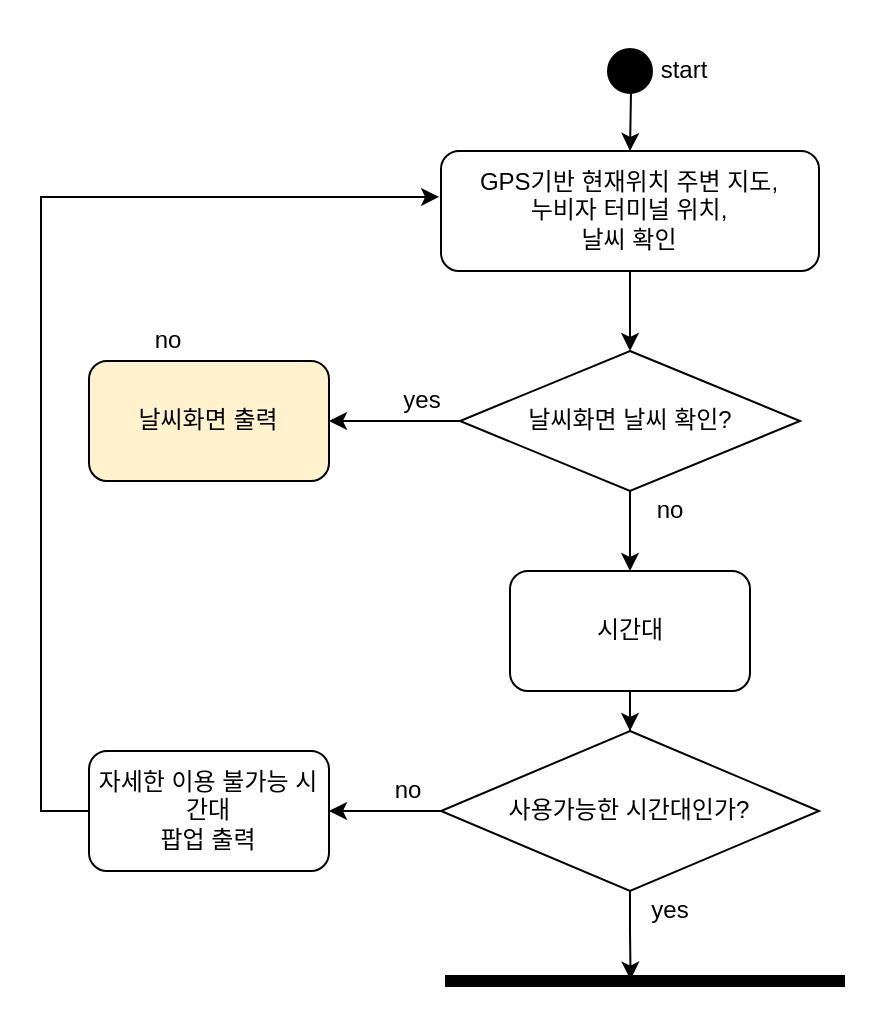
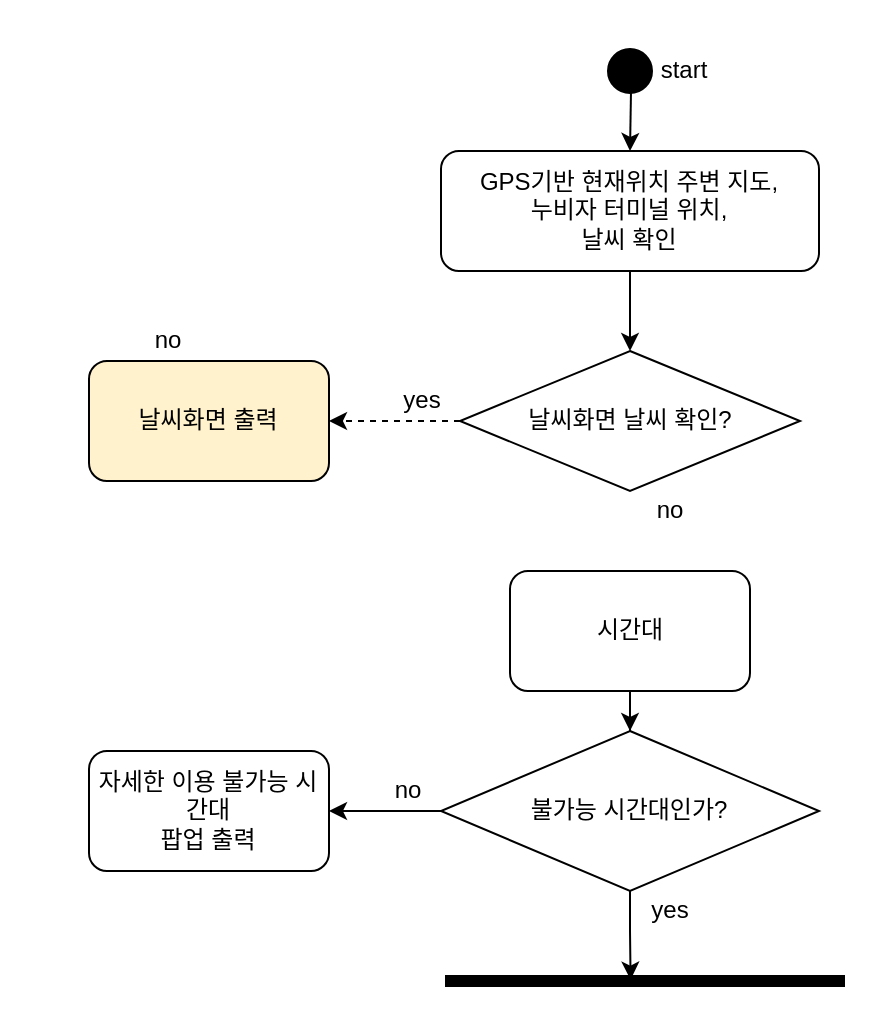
(41, 336) -> none
(399, 421) -> (399, 421)
(630, 524) -> none
(630, 811) -> (630, 811)
